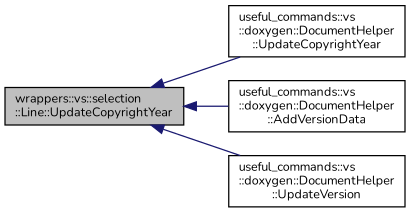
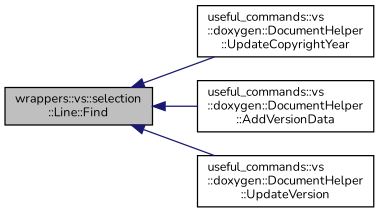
(94, 106) -> (79, 106)
